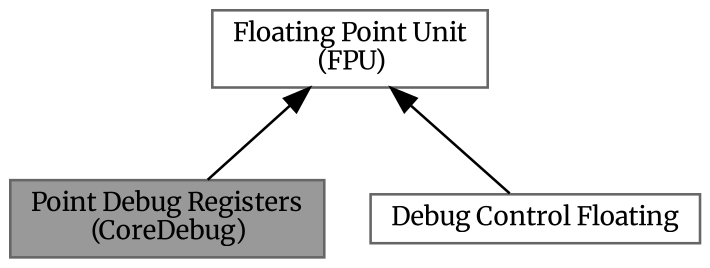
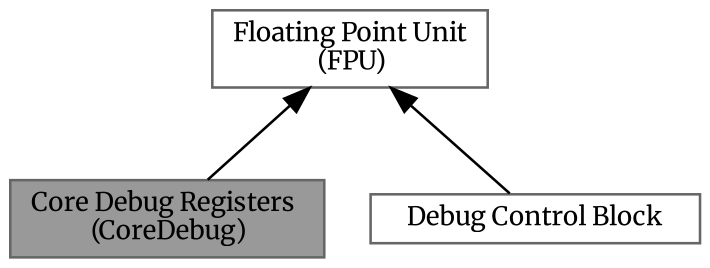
(167, 219) -> (167, 219)
(535, 219) -> (535, 219)
